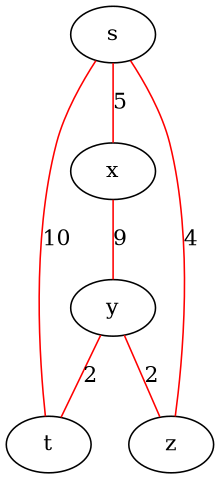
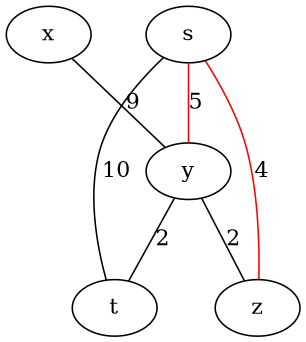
(113, 103) -> (188, 103)
(42, 233) -> (98, 159)
(113, 240) -> (114, 99)
(81, 376) -> (151, 240)
(142, 376) -> (223, 240)
